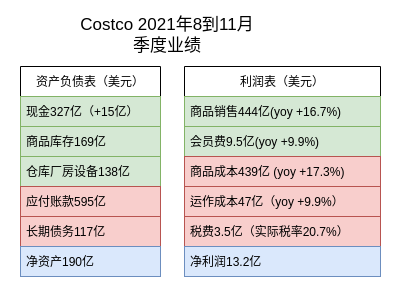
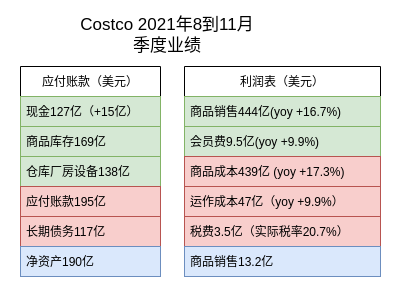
(90, 82) -> (90, 82)
(82, 112) -> (82, 112)
(66, 202) -> (66, 202)
(226, 262) -> (232, 262)
